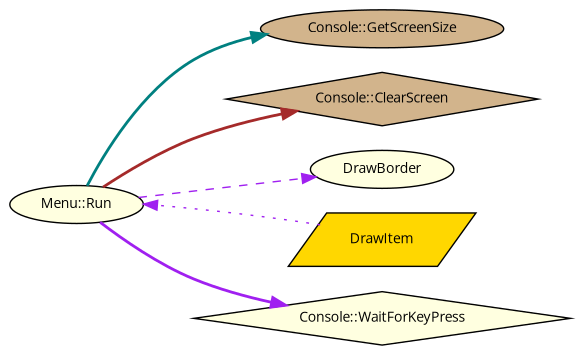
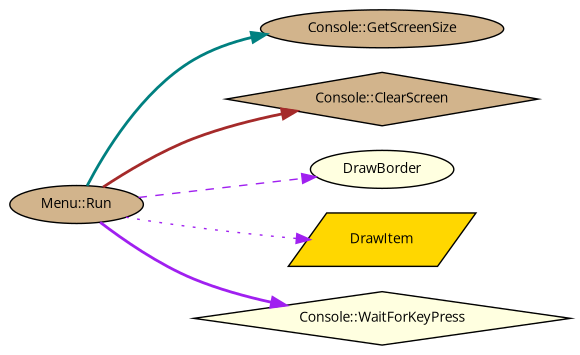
(77, 205) -> (77, 205)
(239, 214) -> (211, 229)
